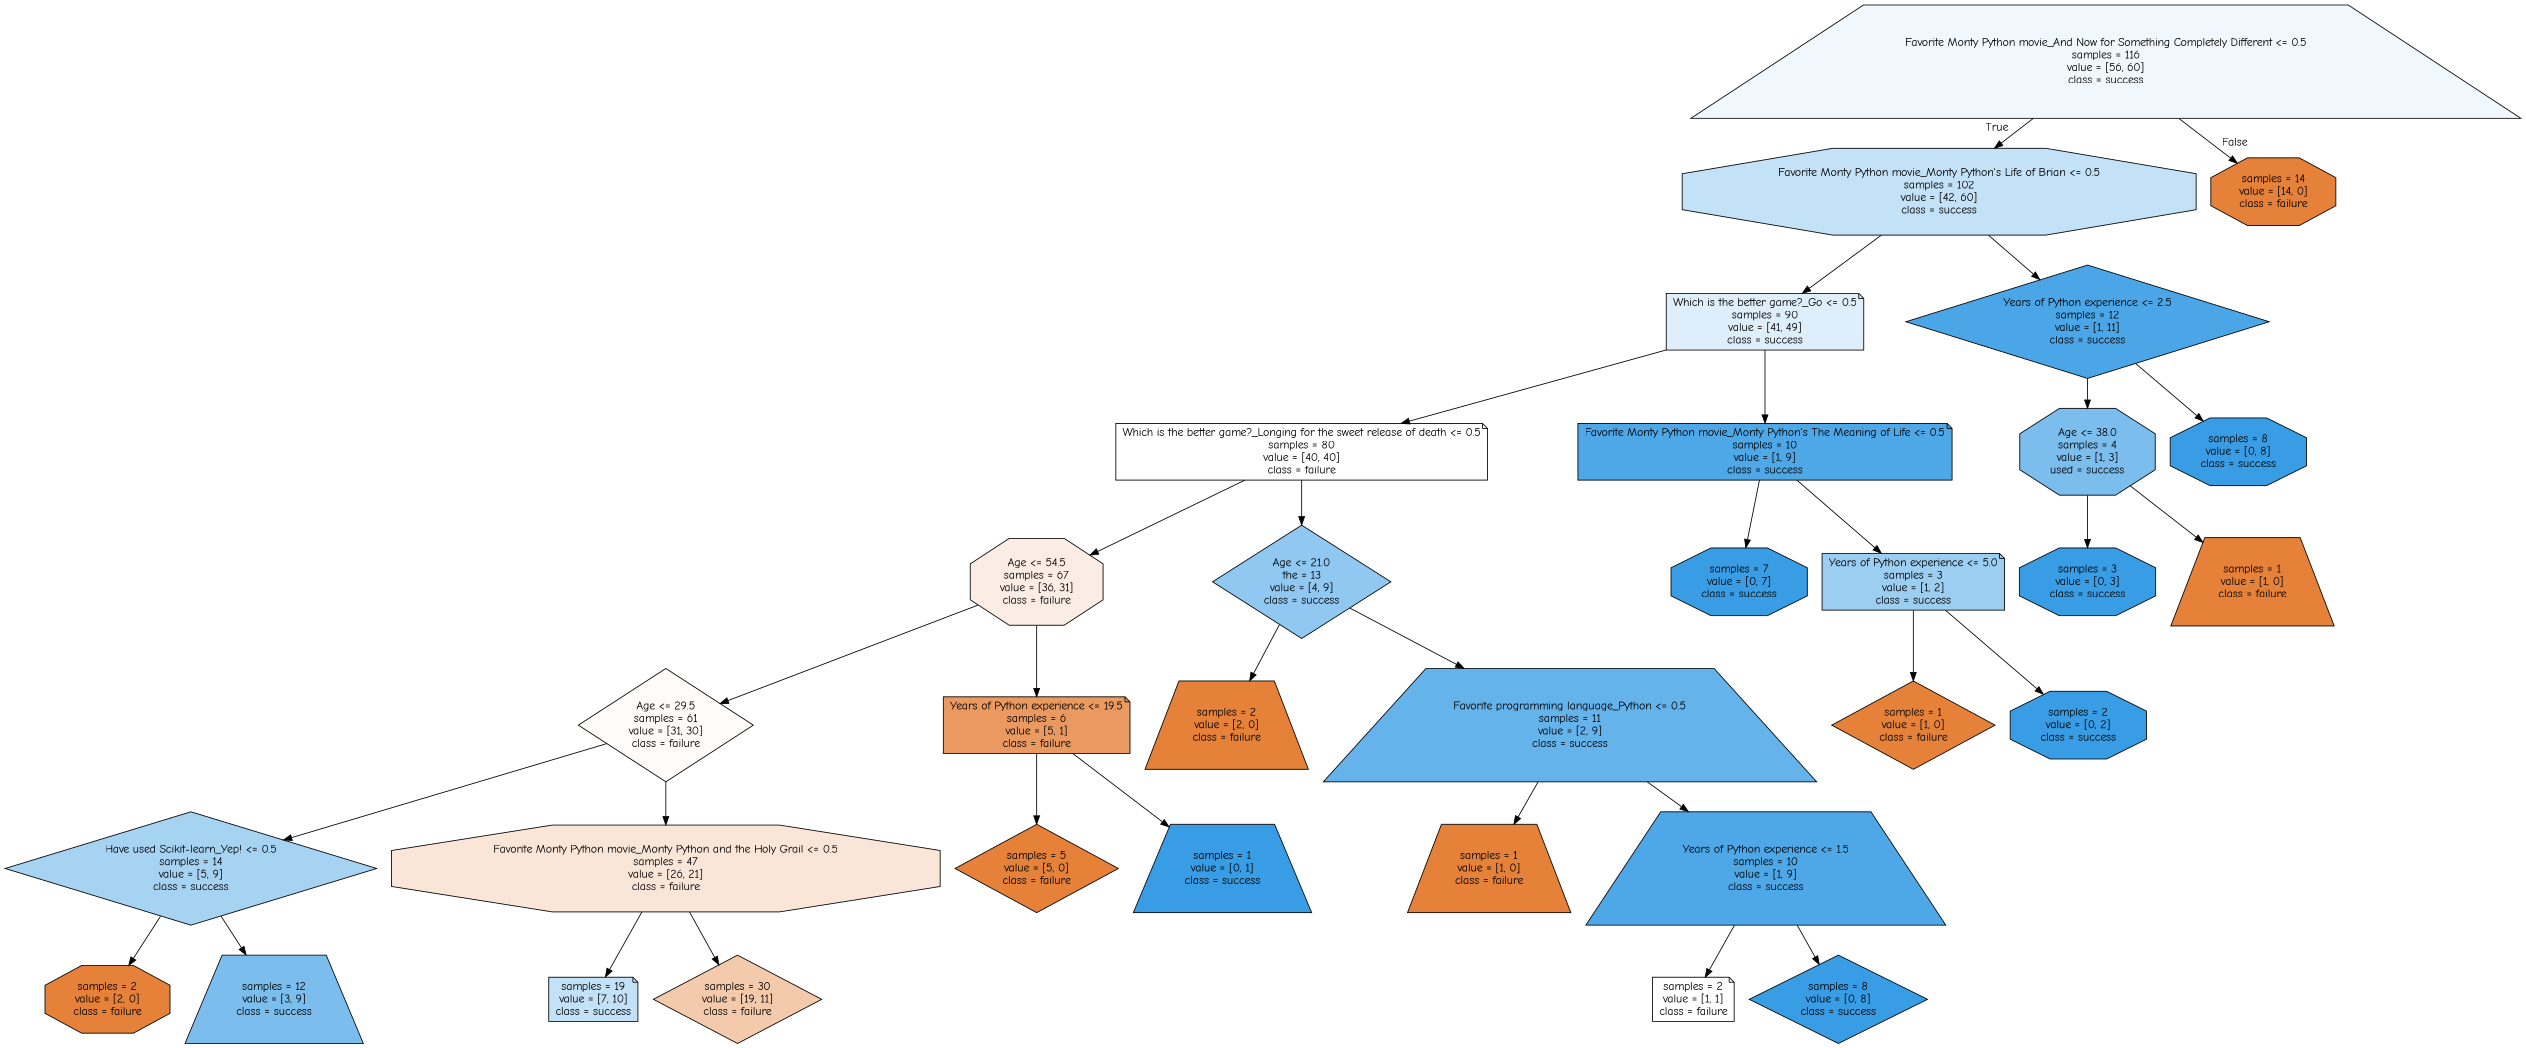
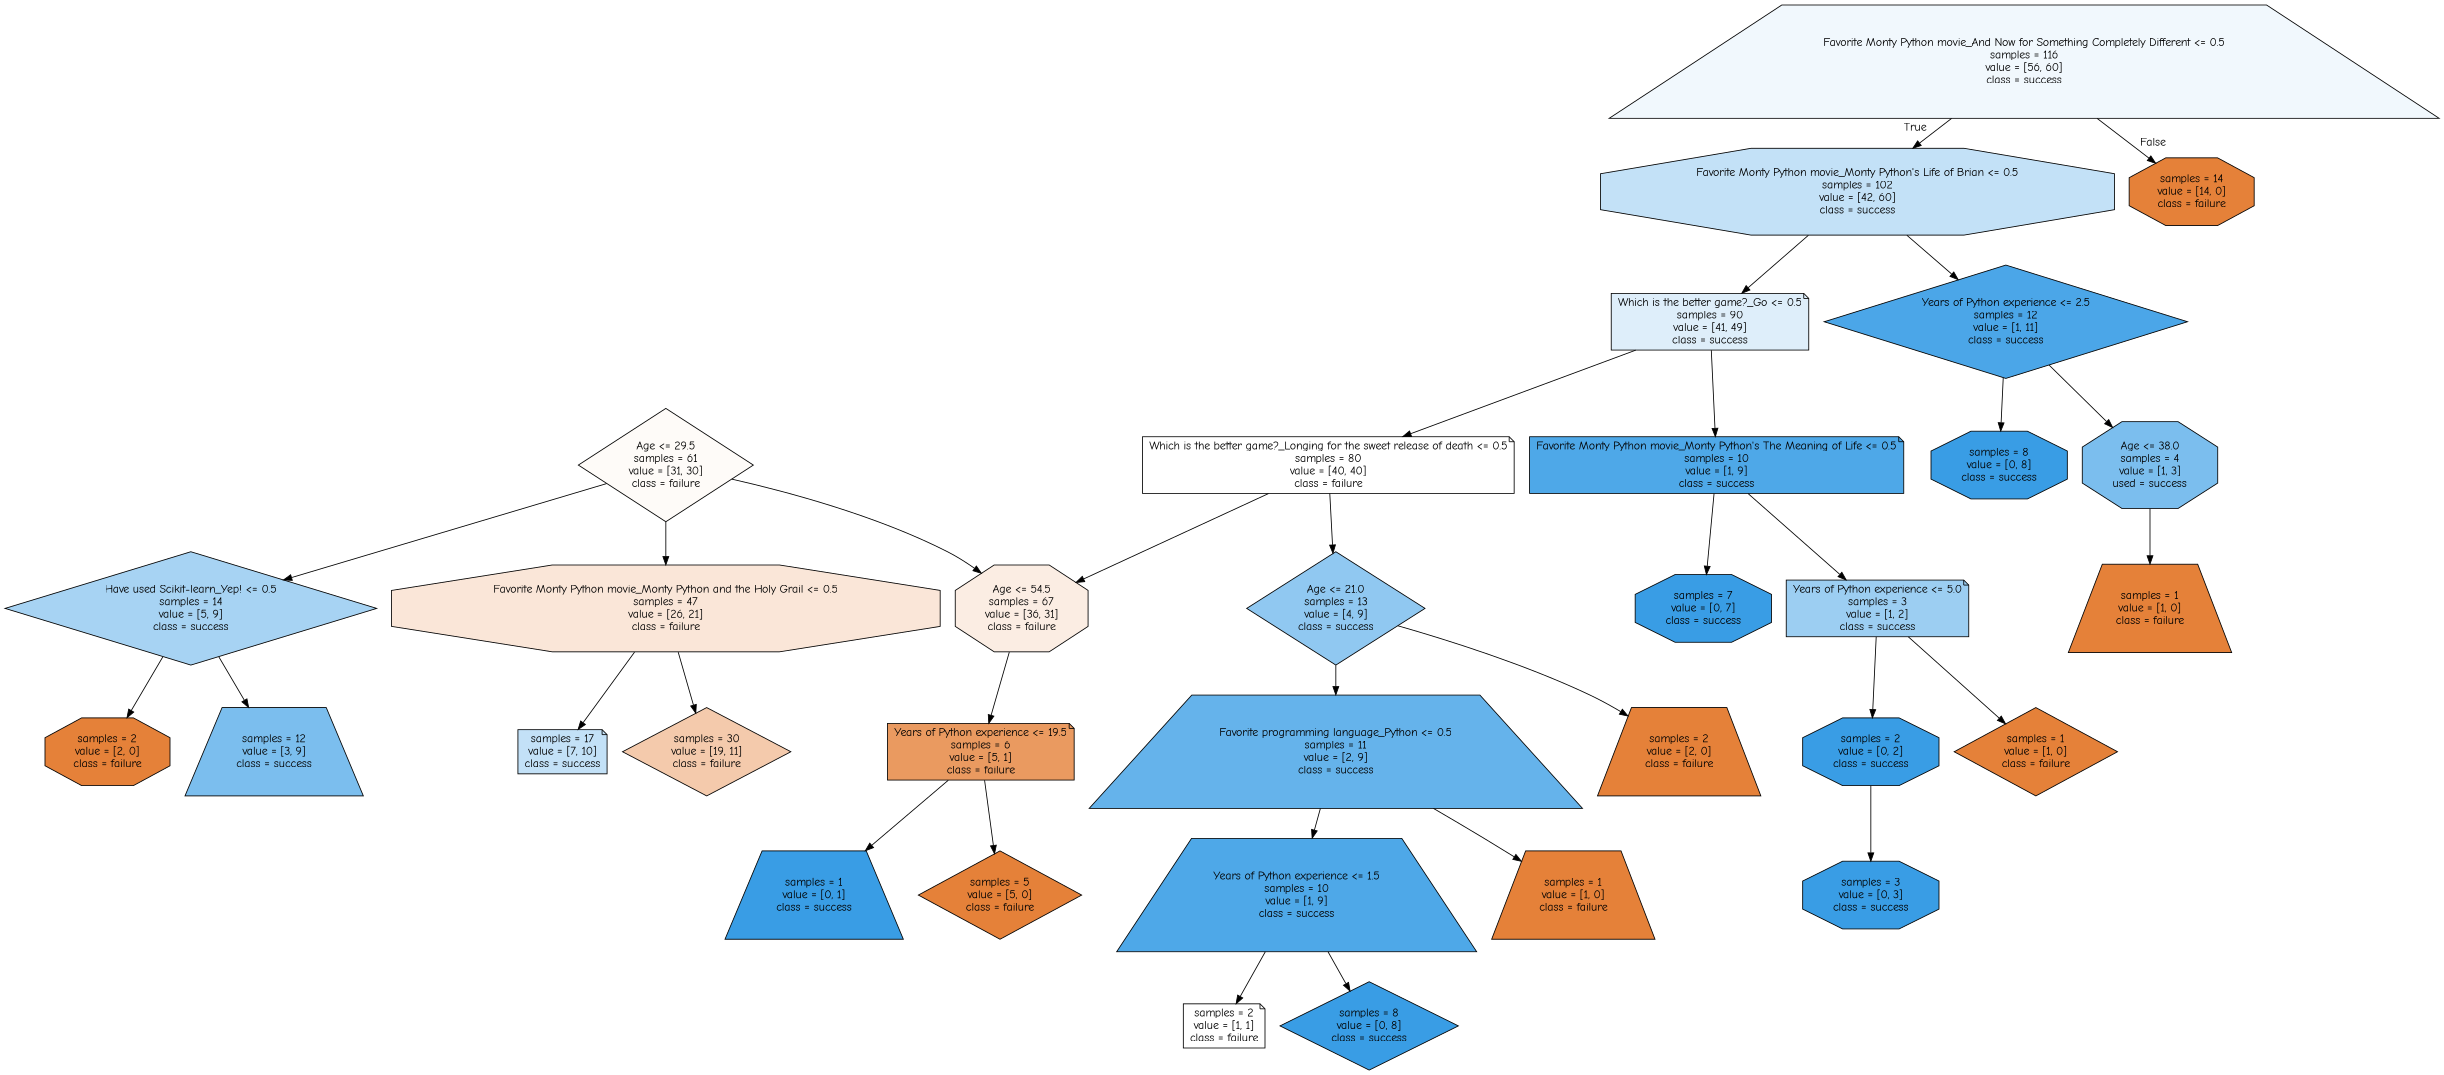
(2088, 517) -> (1871, 819)
(1302, 582) -> (1336, 608)
(853, 653) -> (857, 514)
(593, 999) -> (562, 752)
